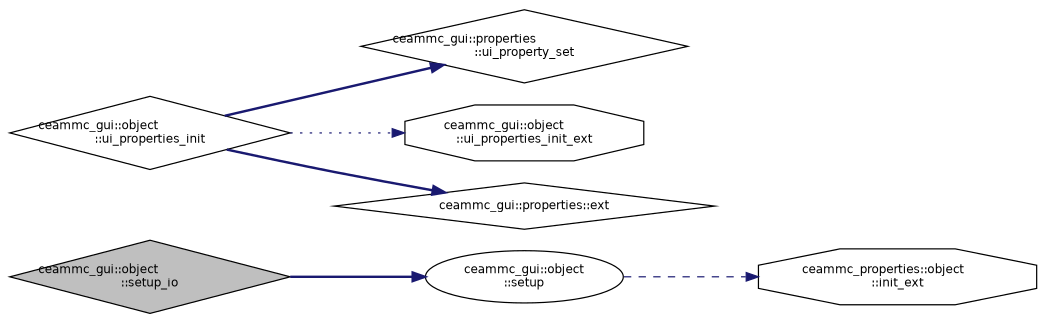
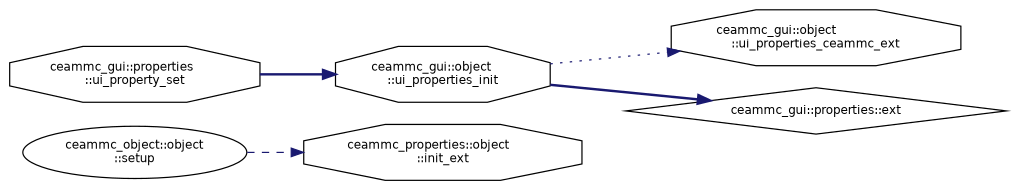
(524, 46) -> (135, 74)
(328, 92) -> (291, 74)
(150, 133) -> (443, 74)
(524, 133) -> (816, 38)
(150, 277) -> none
(524, 277) -> (135, 152)
